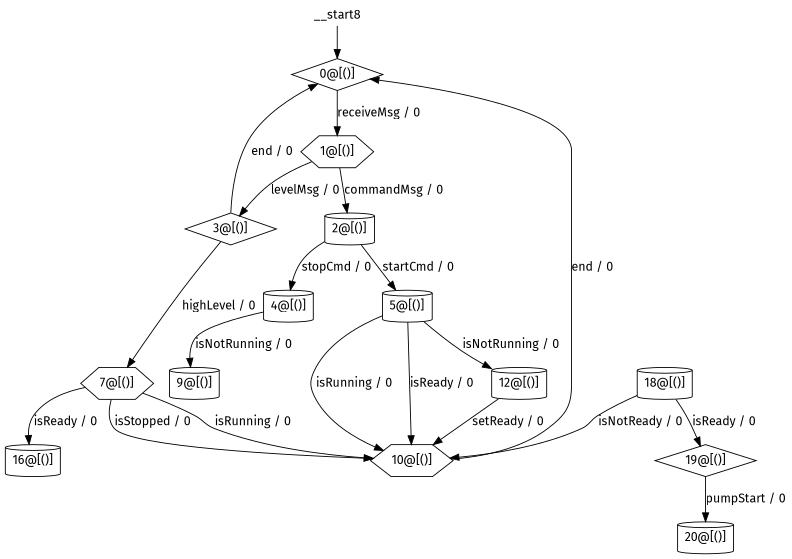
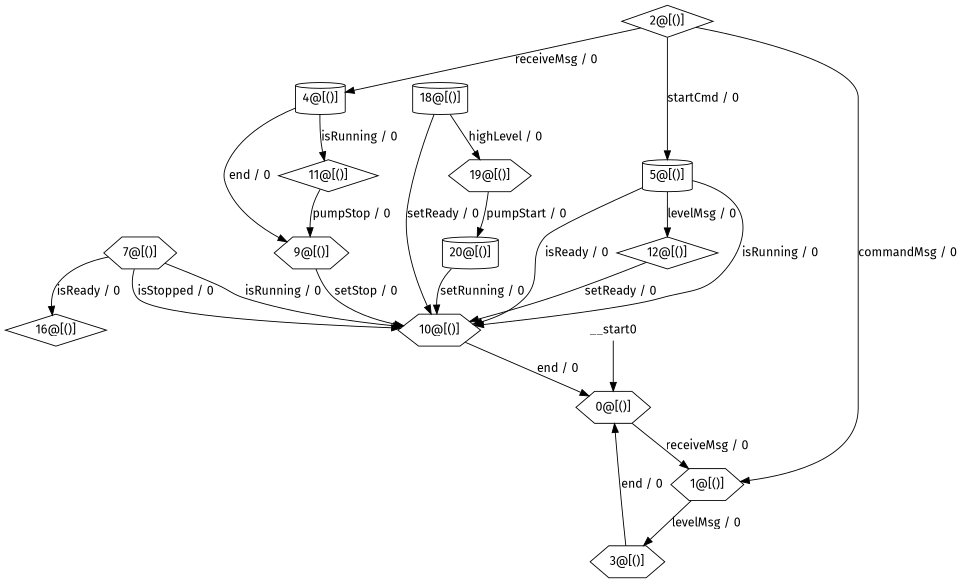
(337, 16) -> (613, 330)
(337, 75) -> (613, 407)
none -> (328, 176)
(343, 186) -> (858, 232)
(231, 229) -> (627, 562)
(350, 229) -> (667, 21)
(337, 268) -> (556, 60)
none -> (440, 285)
(175, 299) -> none
none -> (347, 307)
(244, 345) -> (250, 176)
(511, 345) -> (702, 214)
(194, 383) -> (312, 253)
(519, 383) -> (667, 253)
(640, 422) -> (443, 214)
(724, 422) -> (505, 137)
(33, 461) -> (56, 330)
(706, 461) -> (490, 176)
